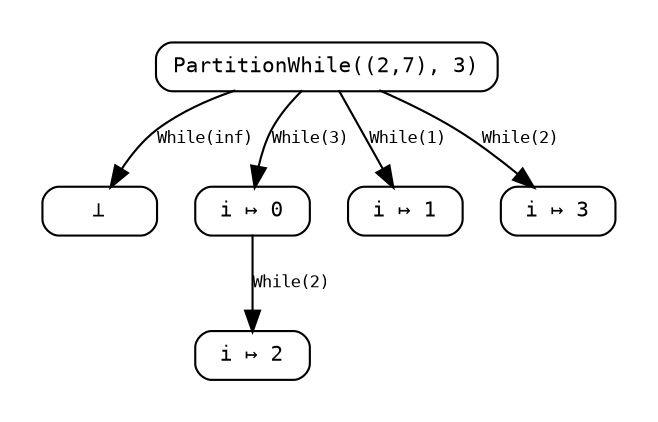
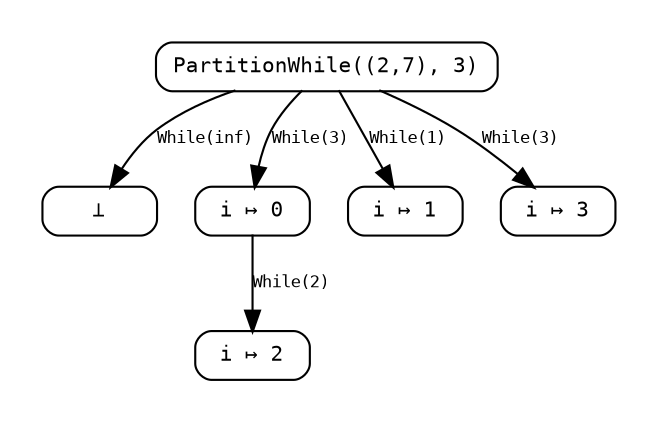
(521, 139) -> (521, 139)
